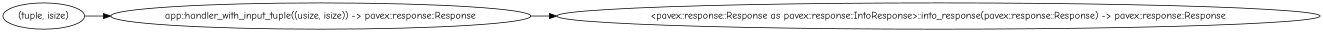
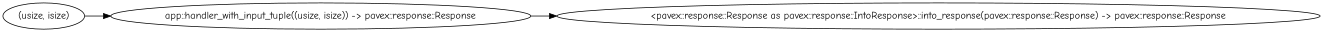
(44, 16) -> (44, 16)
